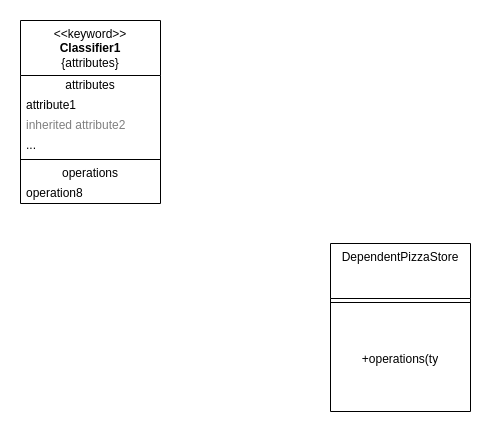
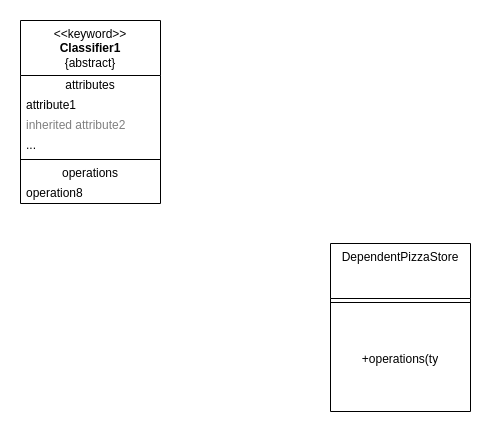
(91, 49) -> (91, 49)
